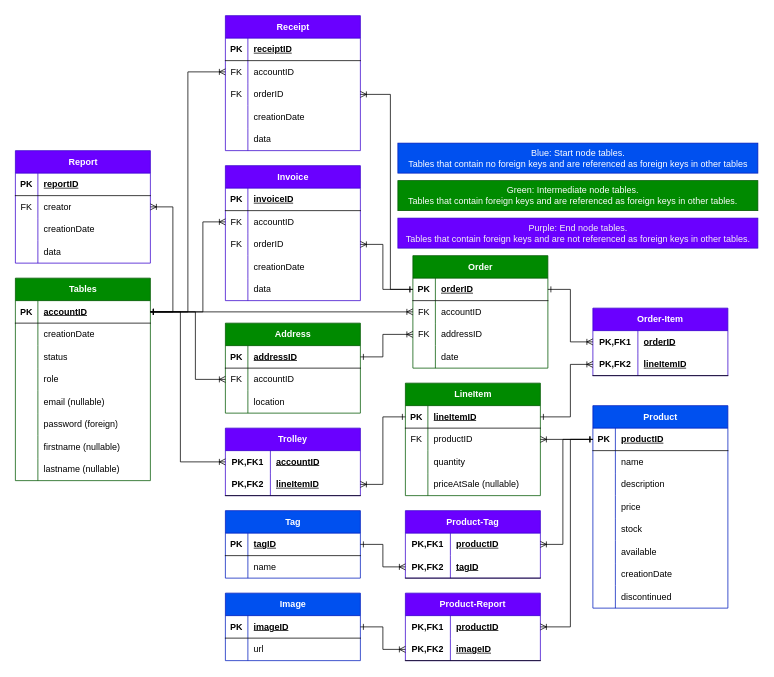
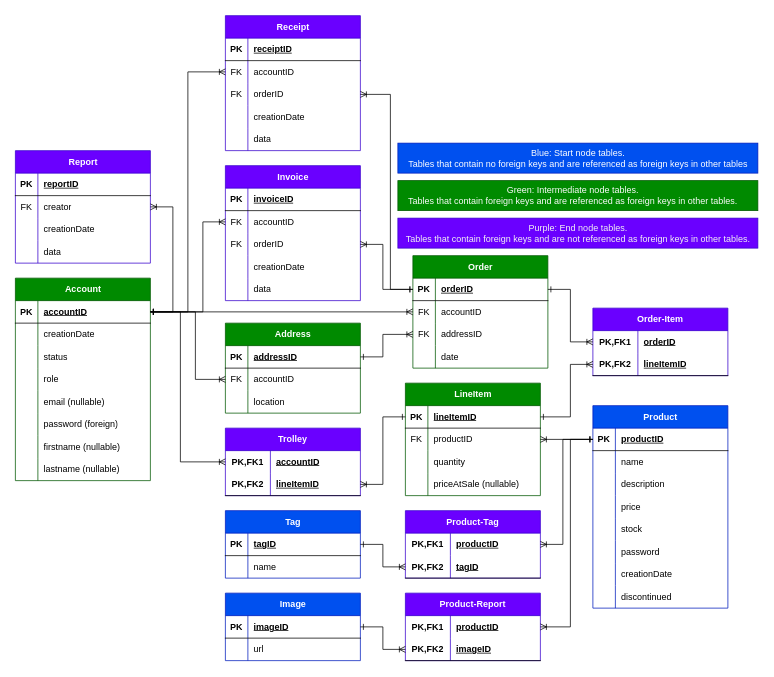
(83, 289) -> (83, 289)
(641, 552) -> (642, 552)
